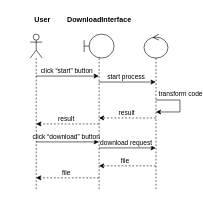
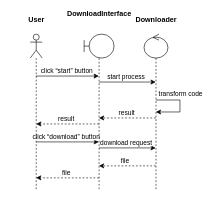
(42, 20) -> (36, 20)
(99, 20) -> (99, 14)
none -> (156, 20)
